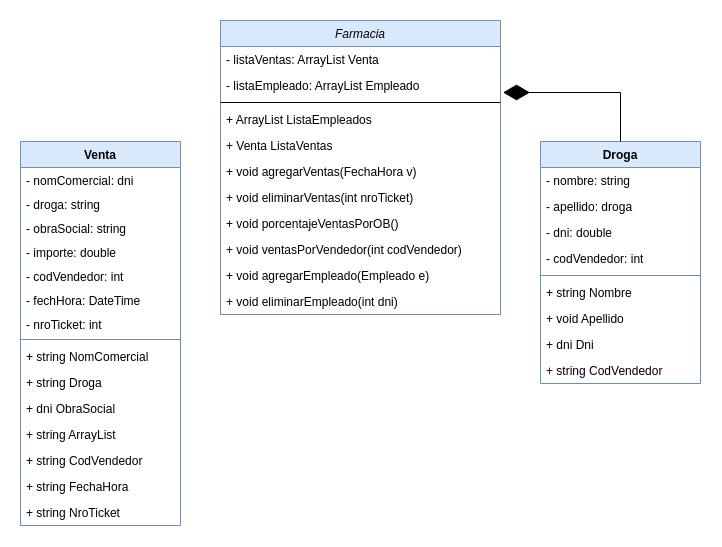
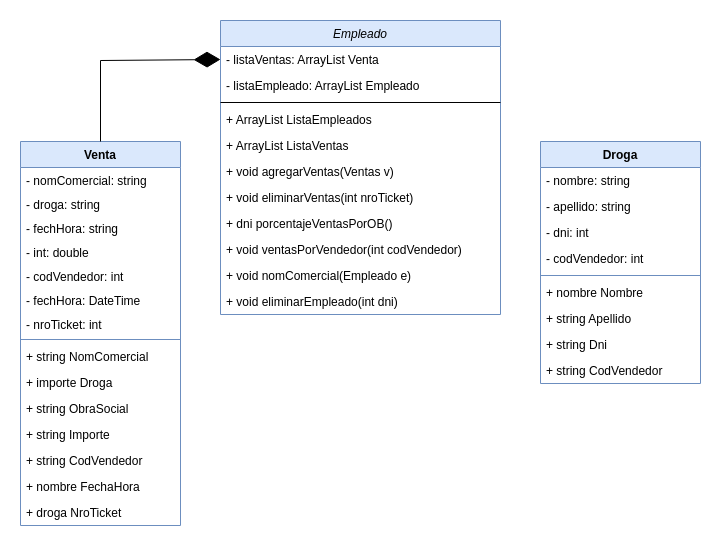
(360, 34) -> (360, 34)
none -> (107, 60)
(599, 93) -> none
(285, 146) -> (297, 146)
(331, 172) -> (321, 172)
(80, 181) -> (91, 181)
(594, 207) -> (596, 207)
(322, 224) -> (319, 224)
(84, 229) -> (80, 229)
(582, 233) -> (572, 233)
(75, 253) -> (62, 253)
(331, 276) -> (319, 276)
(592, 293) -> (593, 293)
(587, 319) -> (594, 319)
(570, 345) -> (580, 345)
(68, 383) -> (72, 383)
(72, 409) -> (82, 409)
(80, 435) -> (75, 435)
(82, 487) -> (83, 487)
(80, 513) -> (78, 513)
